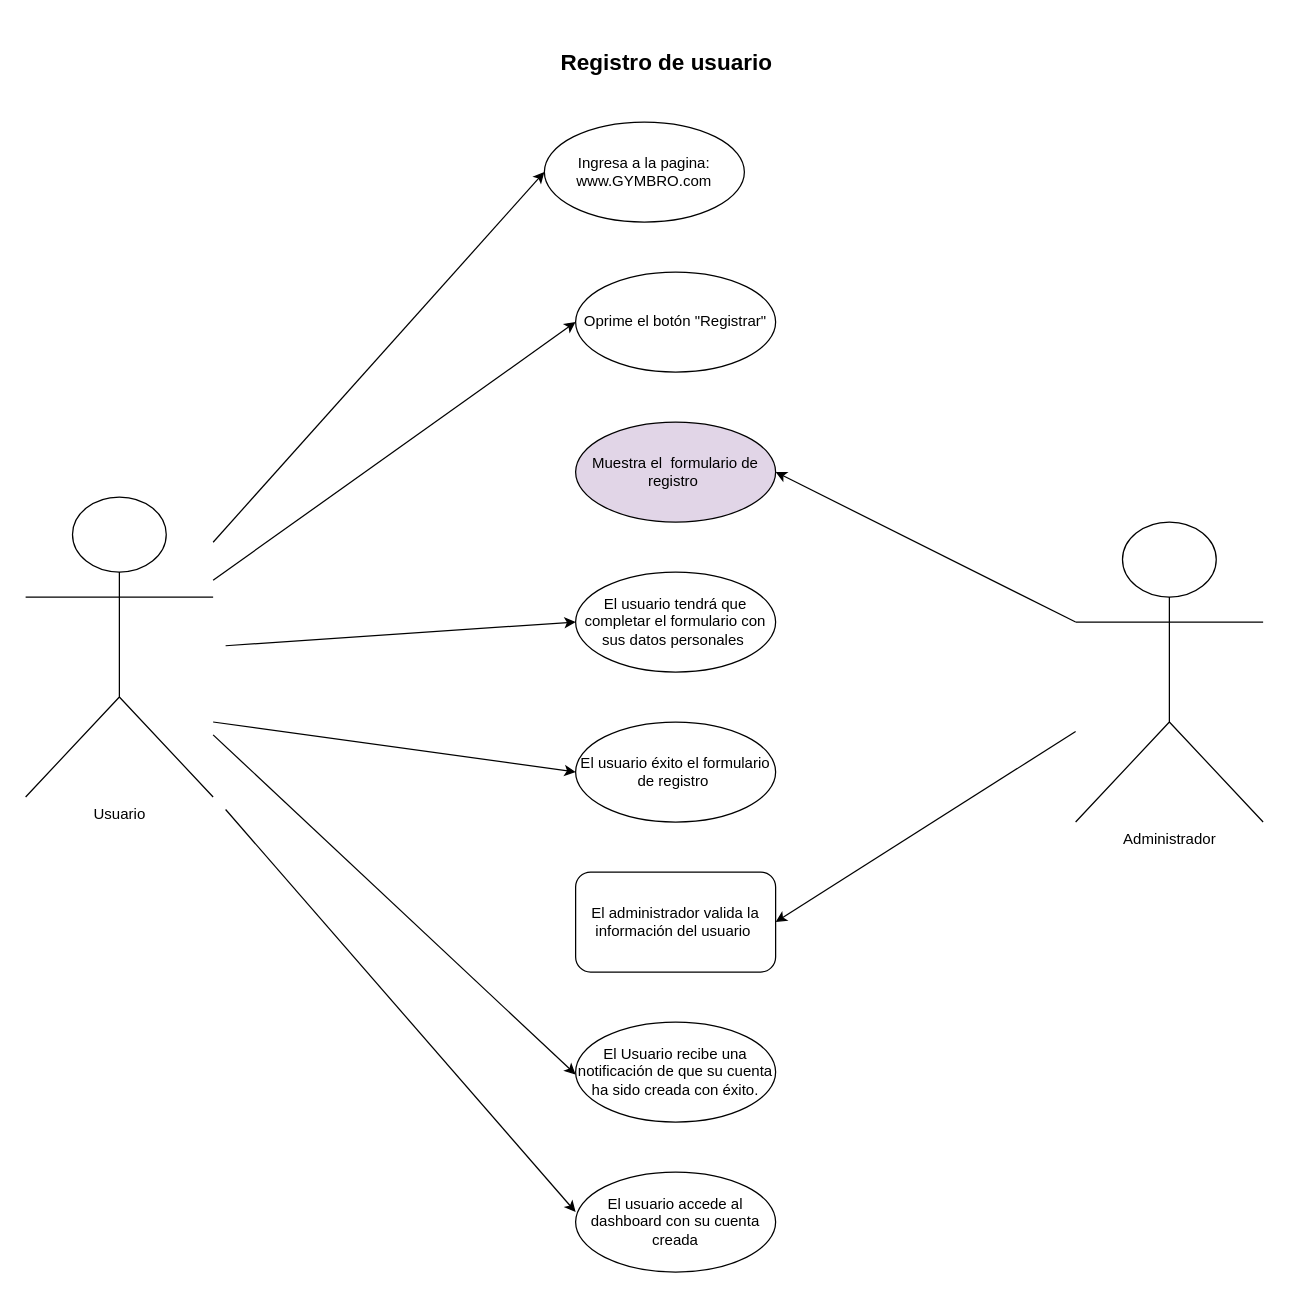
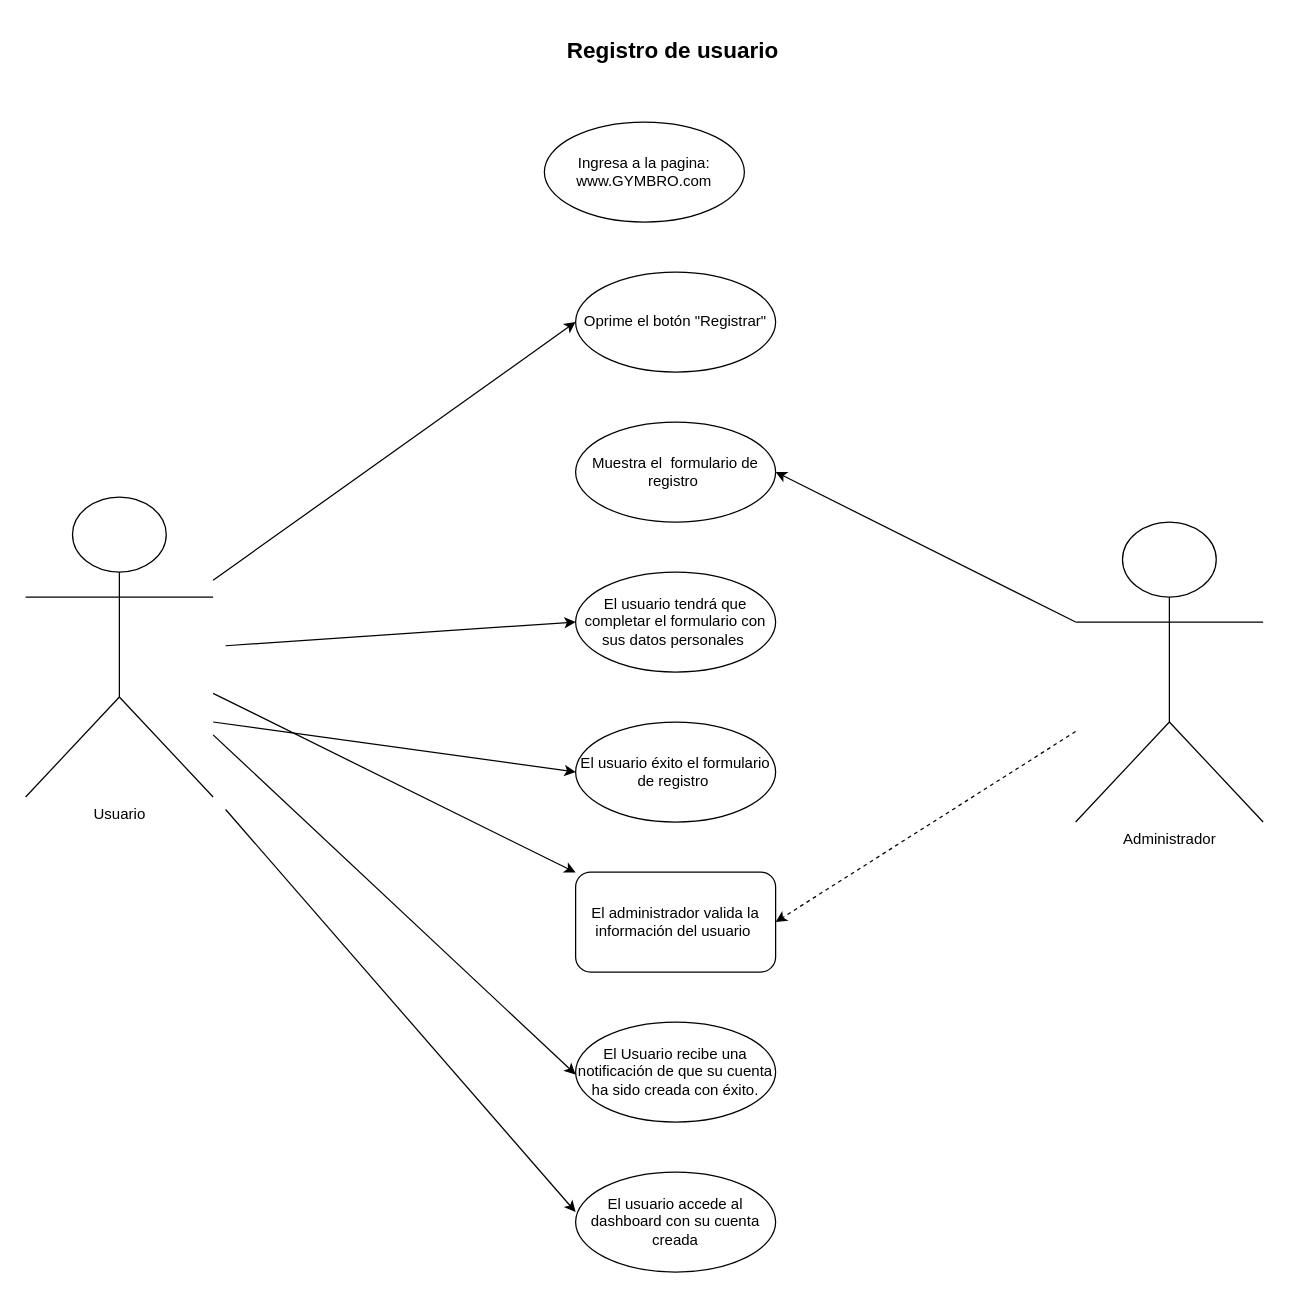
(669, 63) -> (676, 51)
(376, 360) -> (433, 802)
(676, 472) -> (676, 472)
(928, 825) -> (928, 825)
